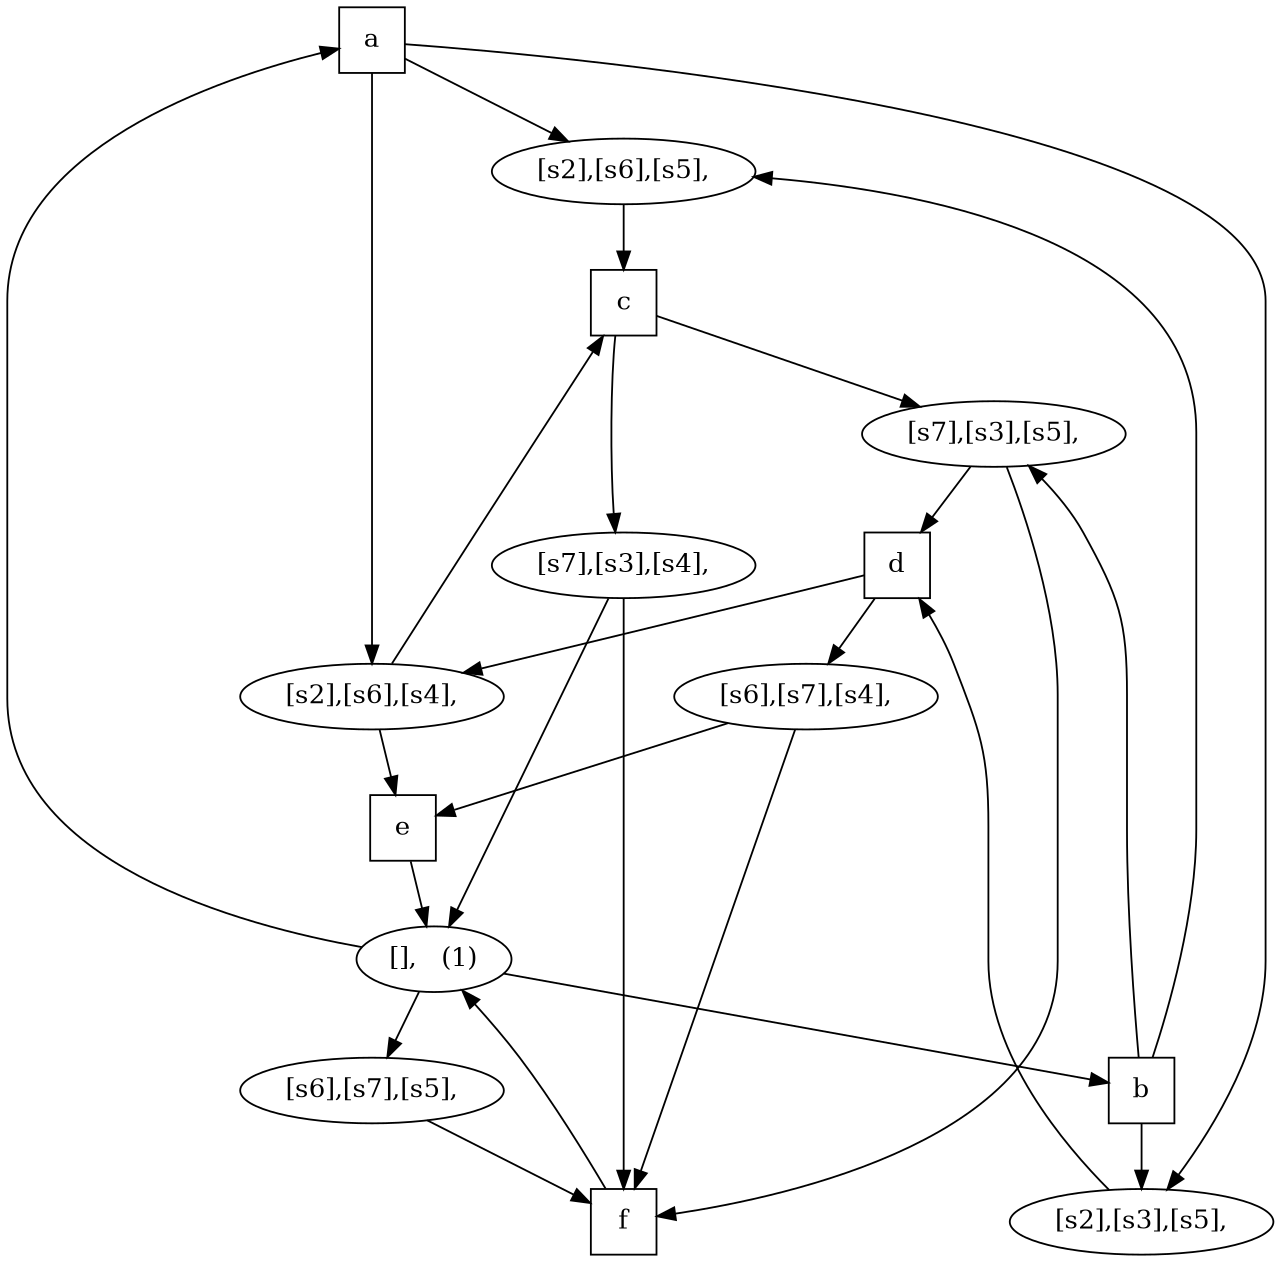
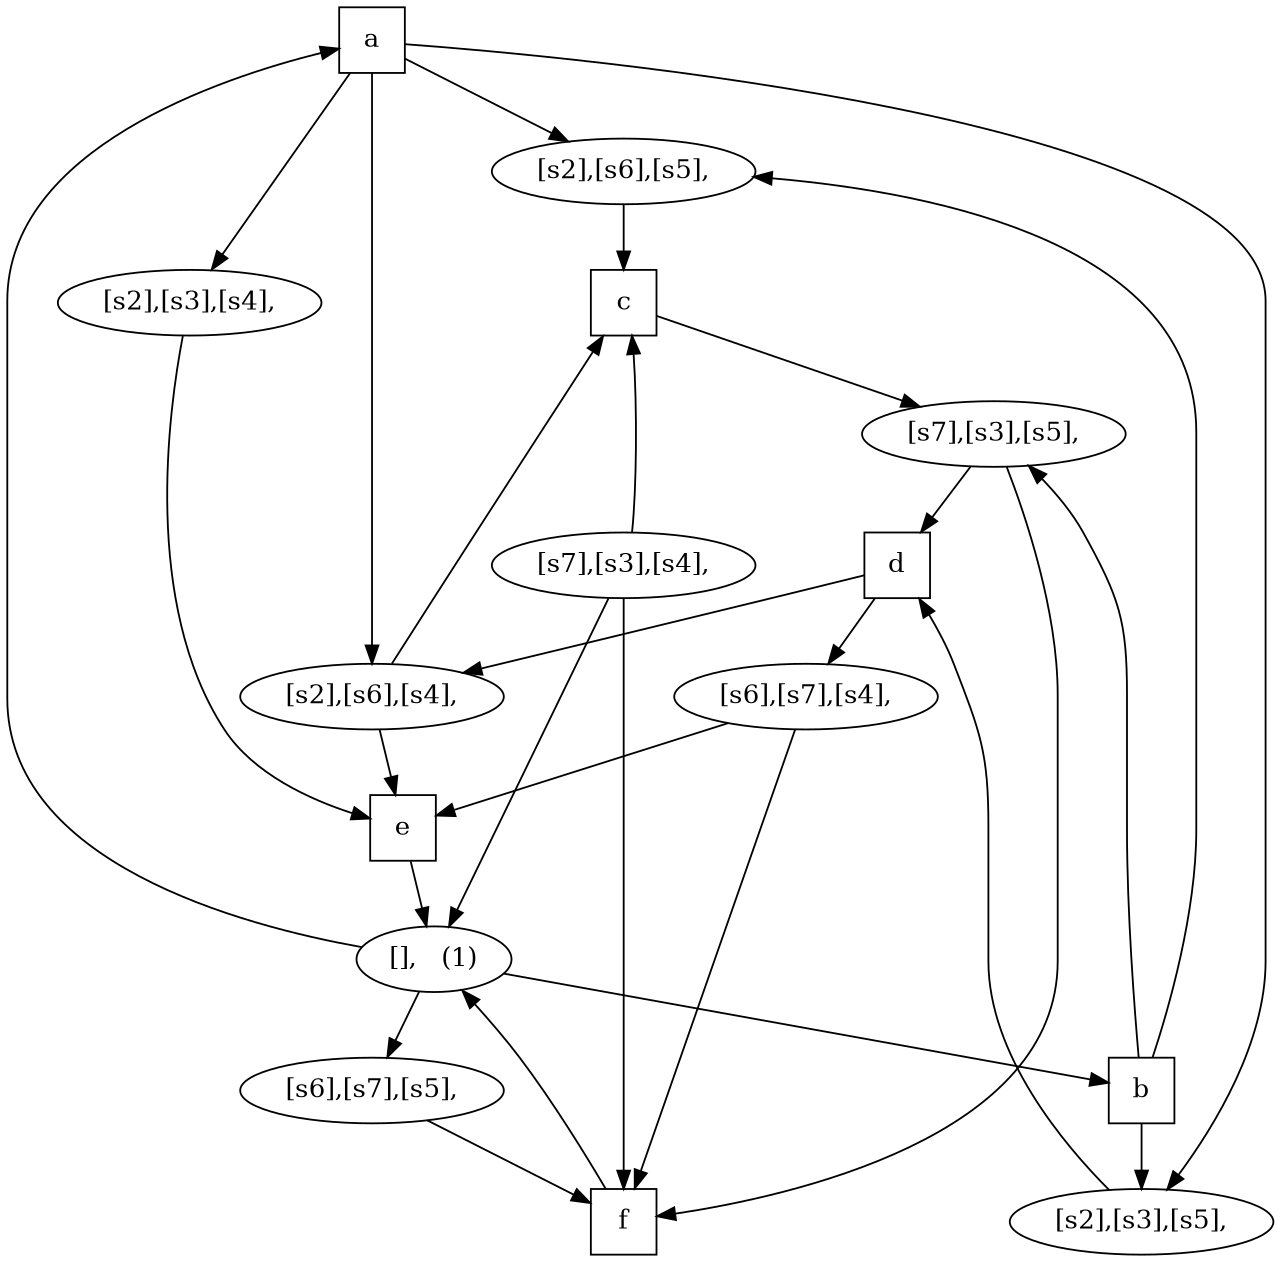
none -> (190, 303)
(611, 425) -> (636, 443)
